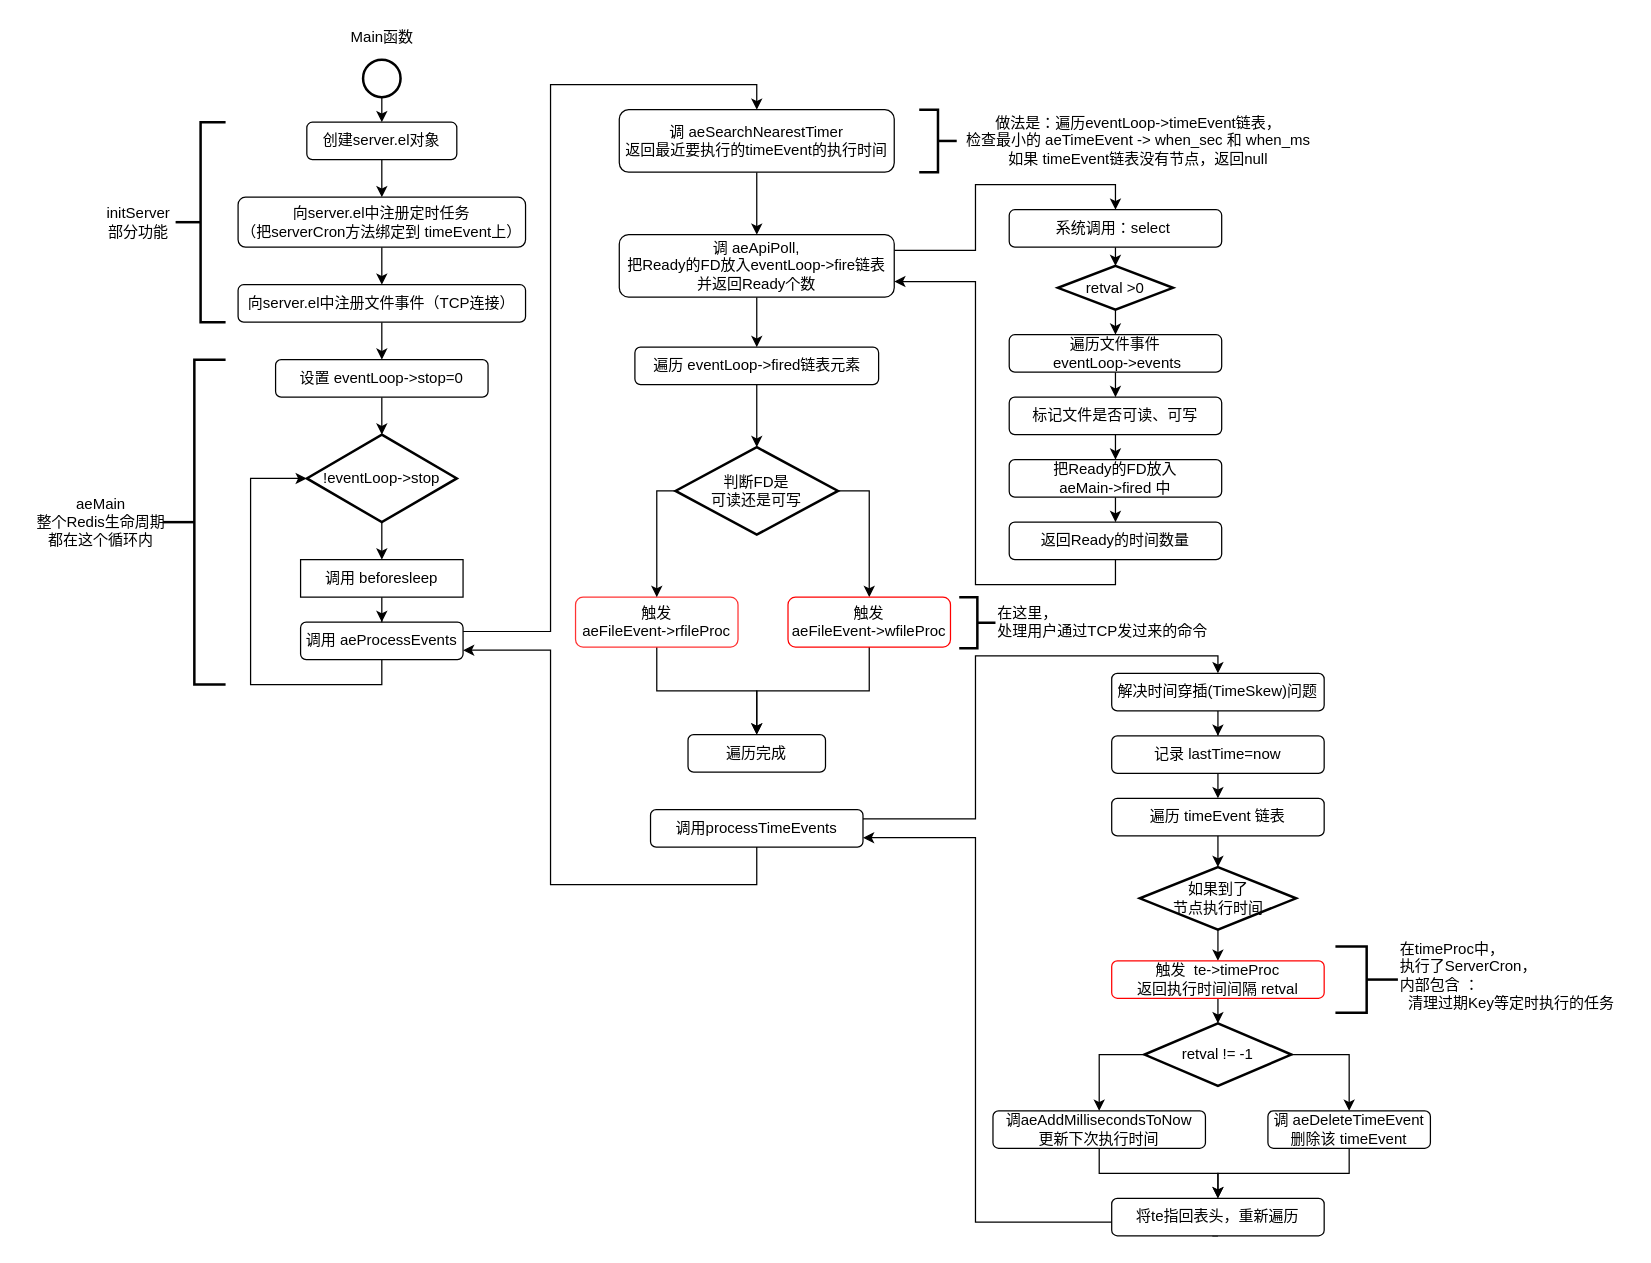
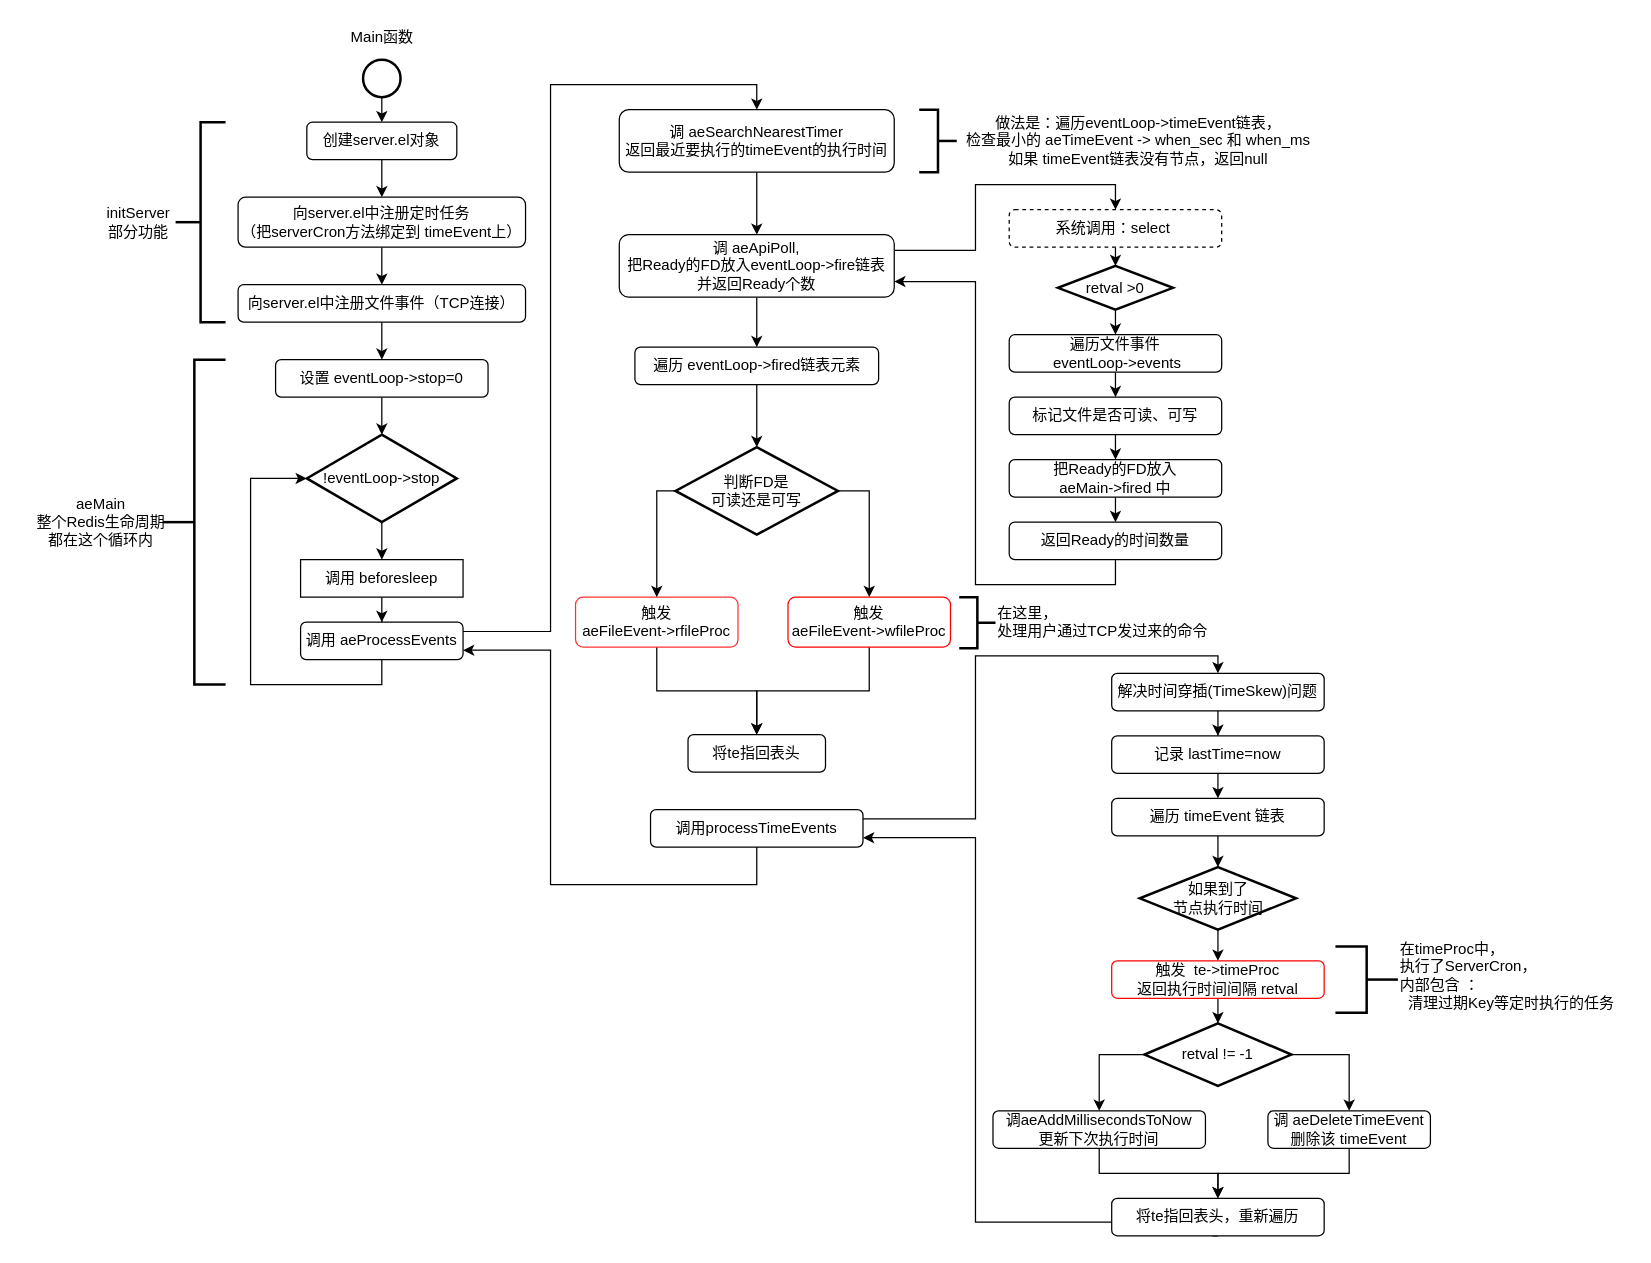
(1116, 228) -> (1116, 228)
(757, 753) -> (757, 753)
